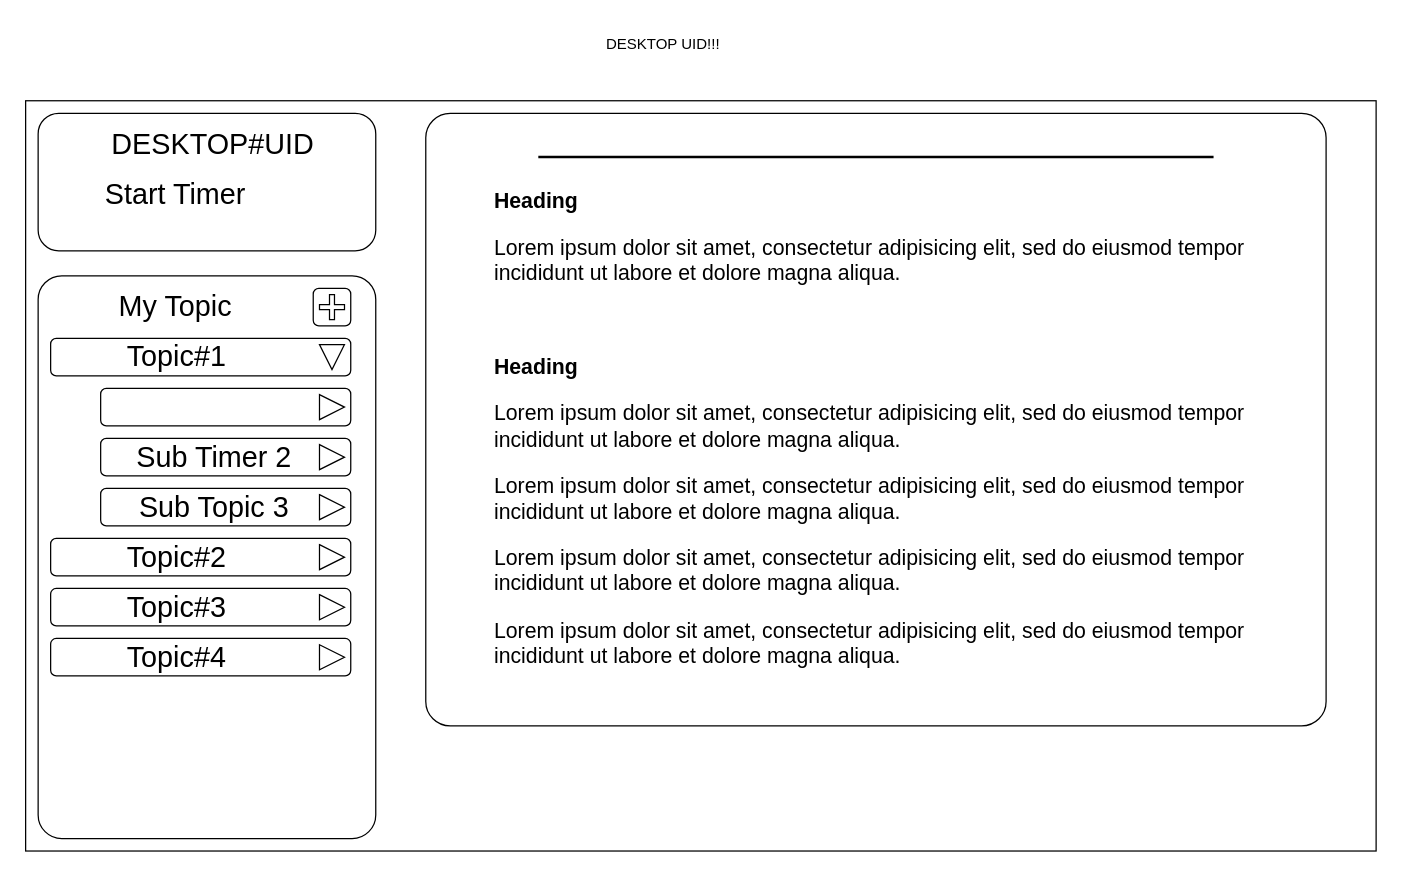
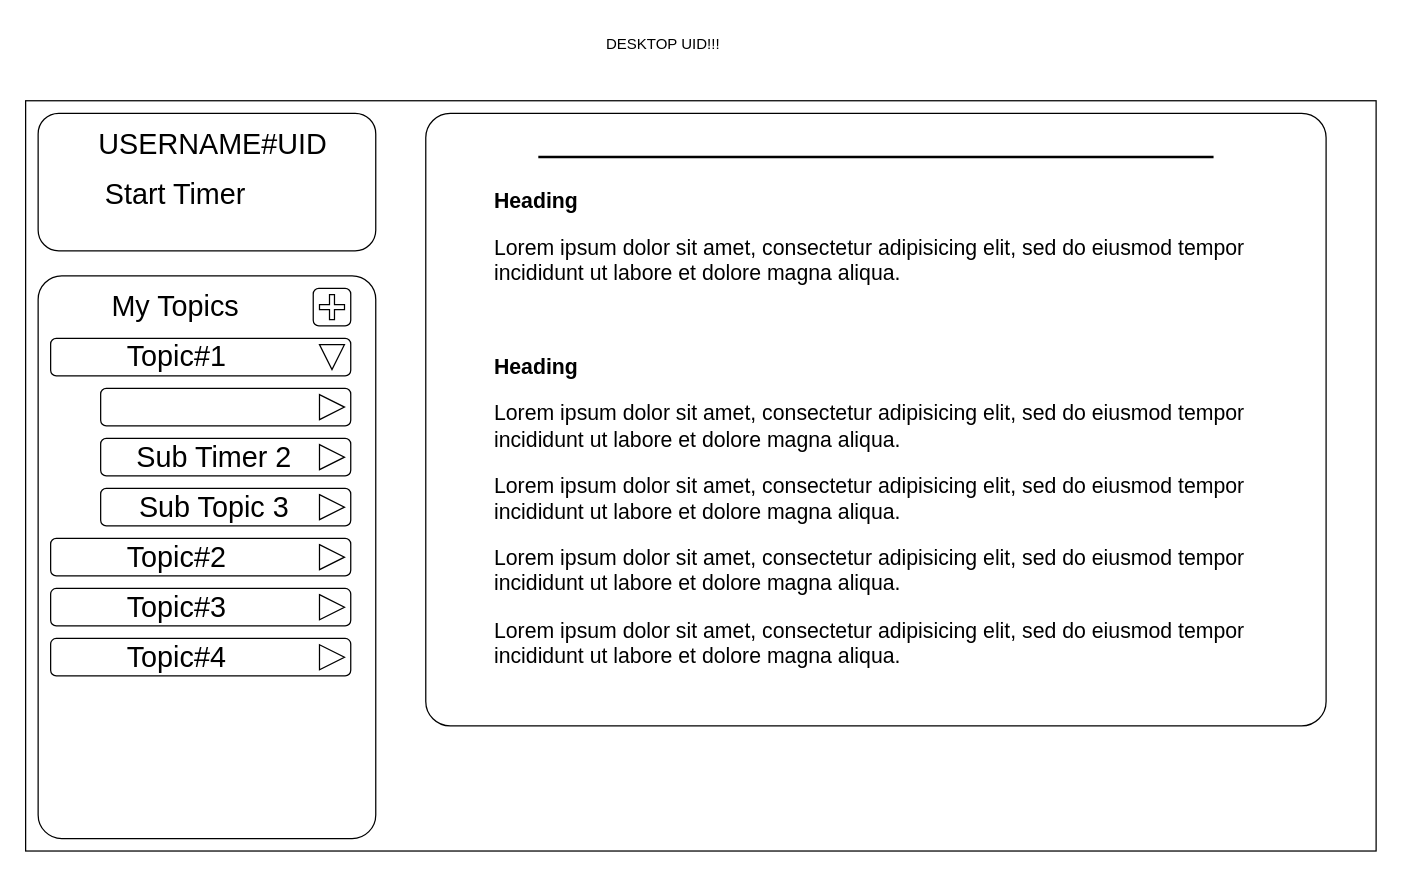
(213, 144) -> (213, 144)
(176, 307) -> (176, 307)
